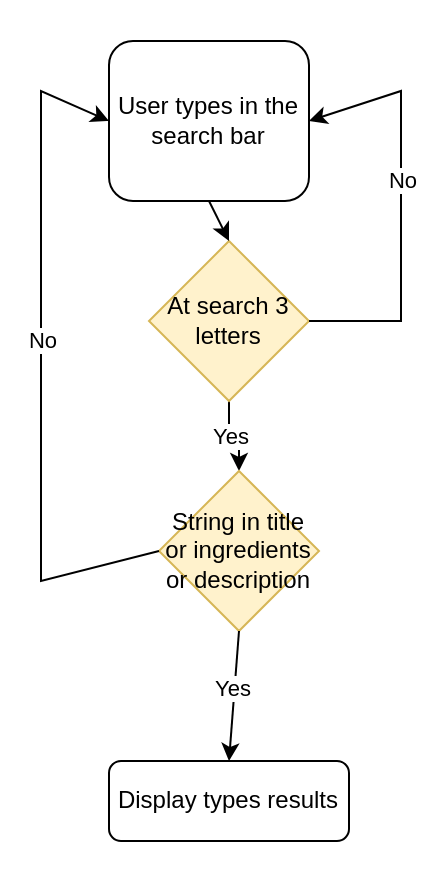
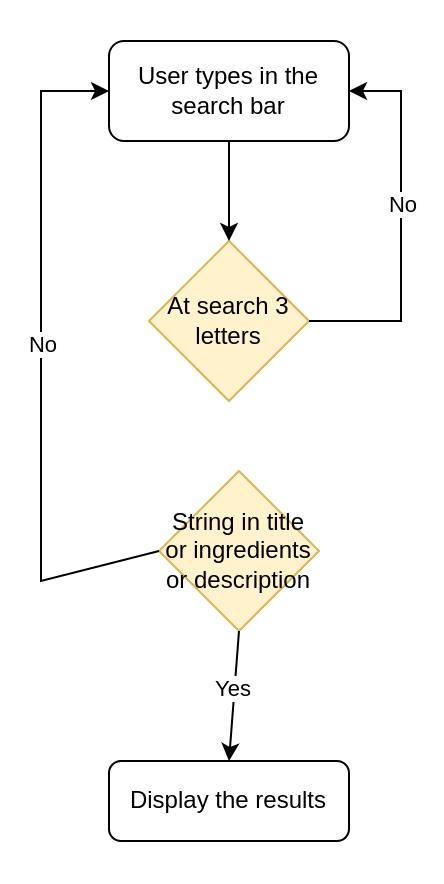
(209, 121) -> (229, 91)
(229, 434) -> none
(229, 801) -> (229, 801)
